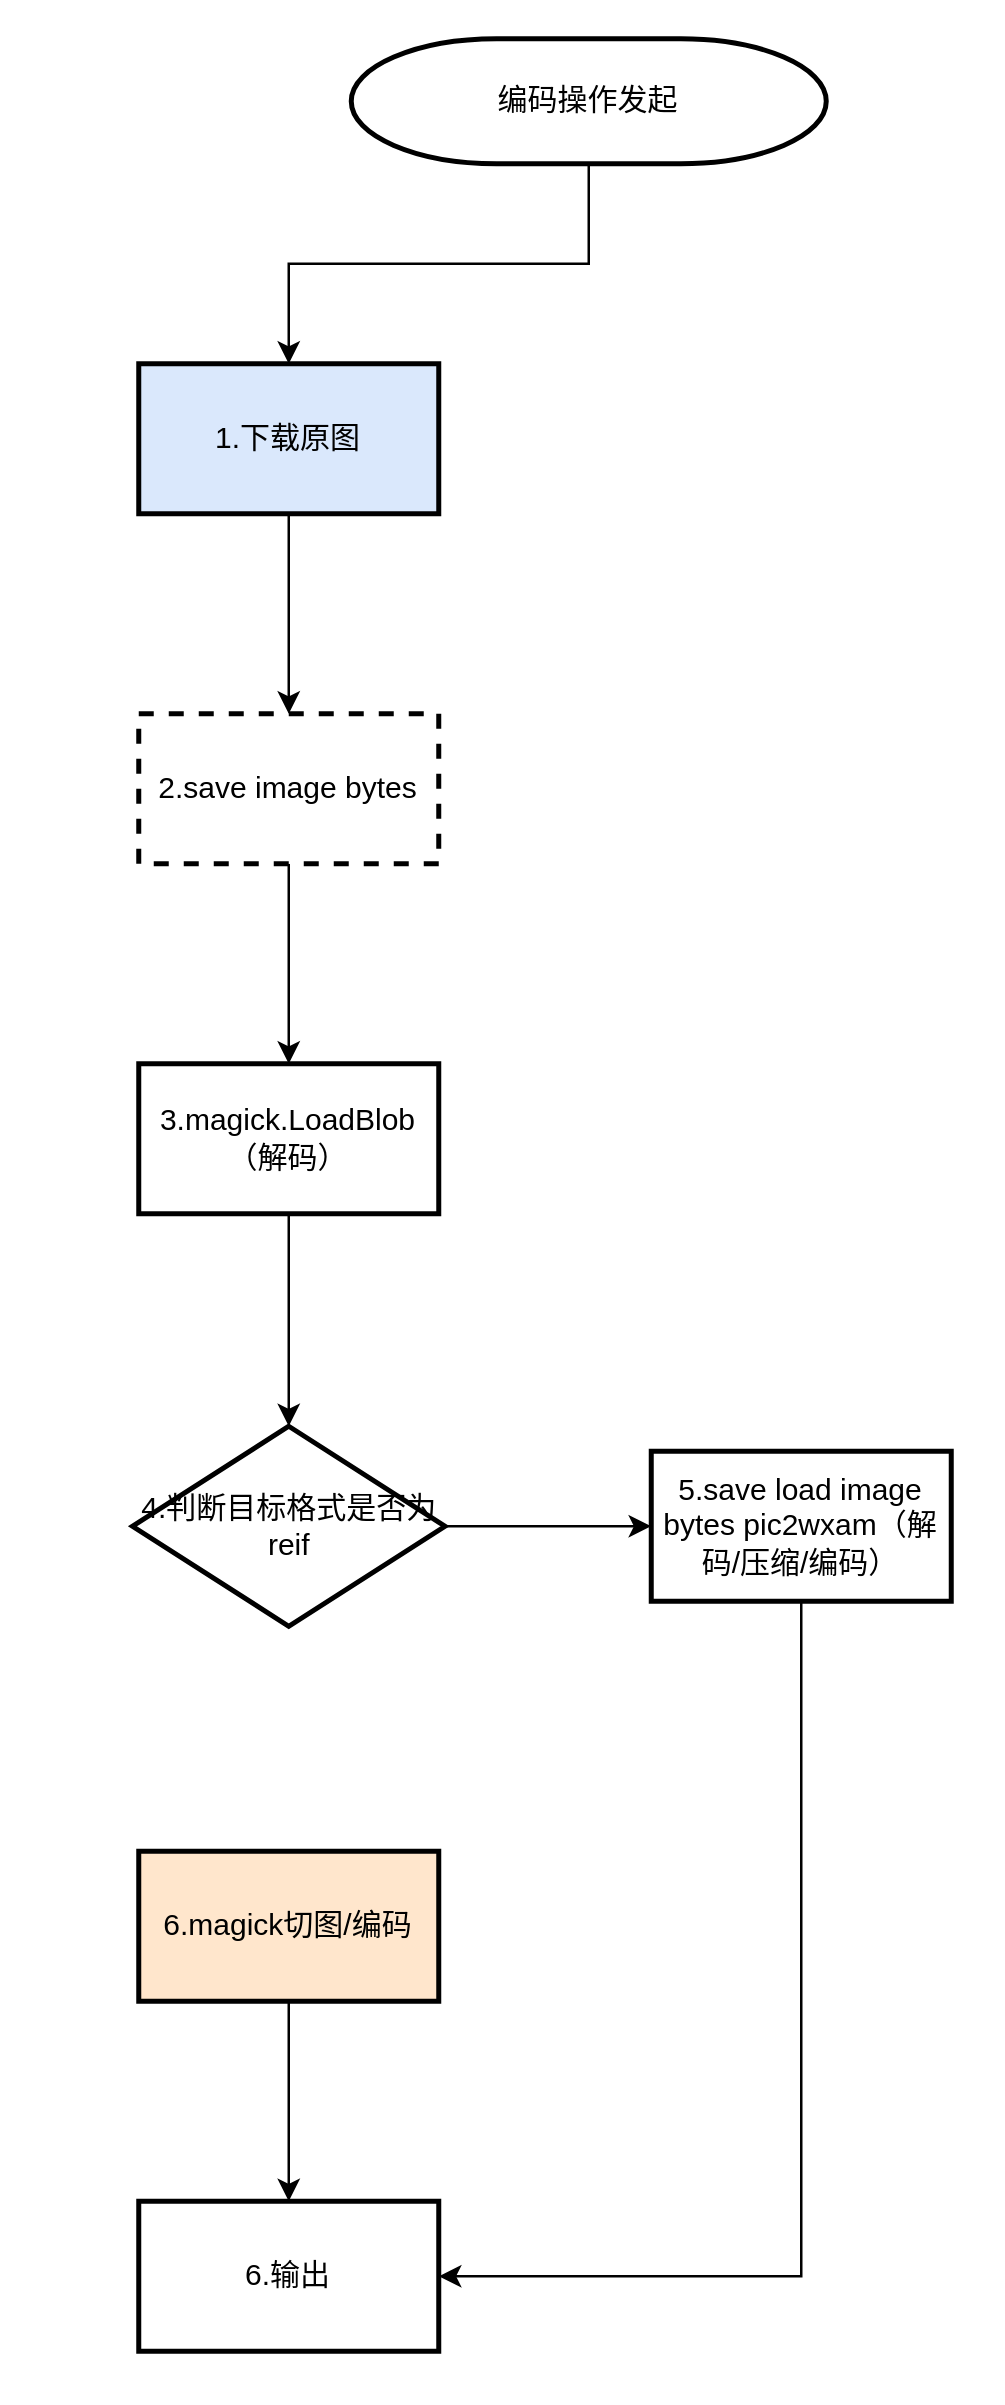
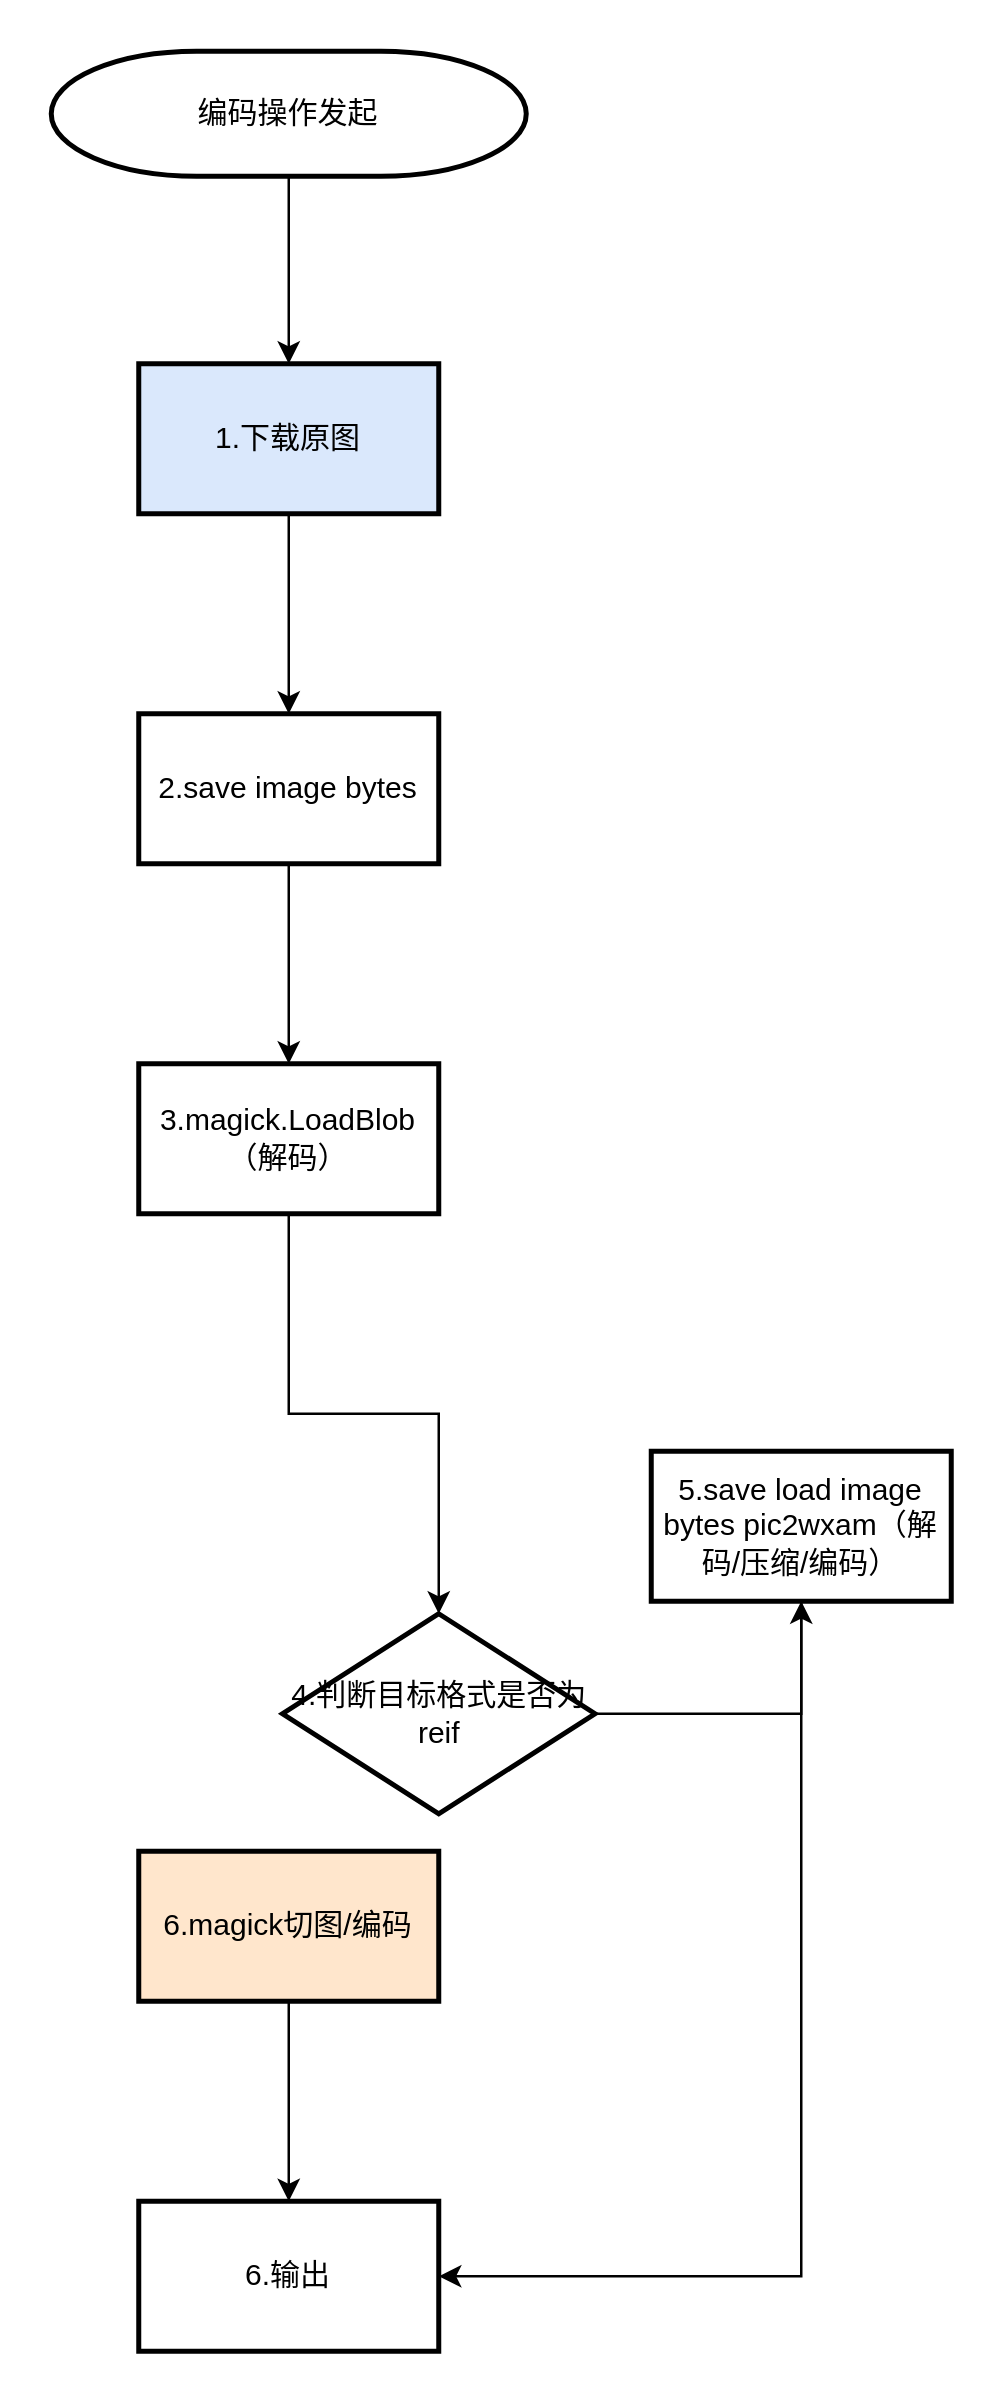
(589, 101) -> (289, 114)
(289, 789) -> (289, 789)
(289, 1526) -> (439, 1714)
